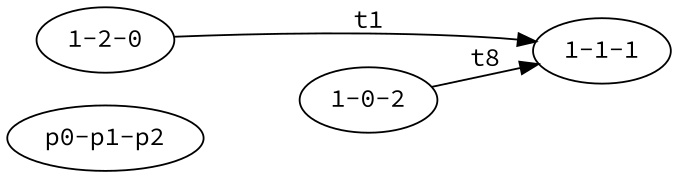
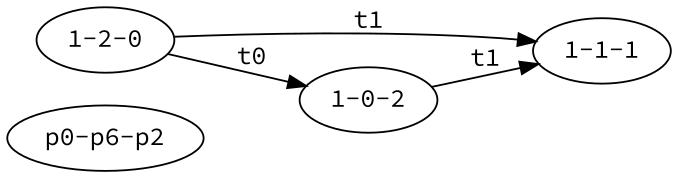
(485, 59) -> (485, 59)
none -> (228, 68)
(105, 138) -> (105, 138)
